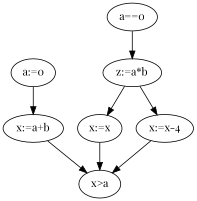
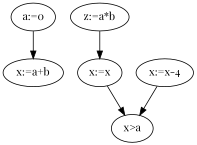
(132, 17) -> none
(147, 97) -> none
(64, 154) -> none
